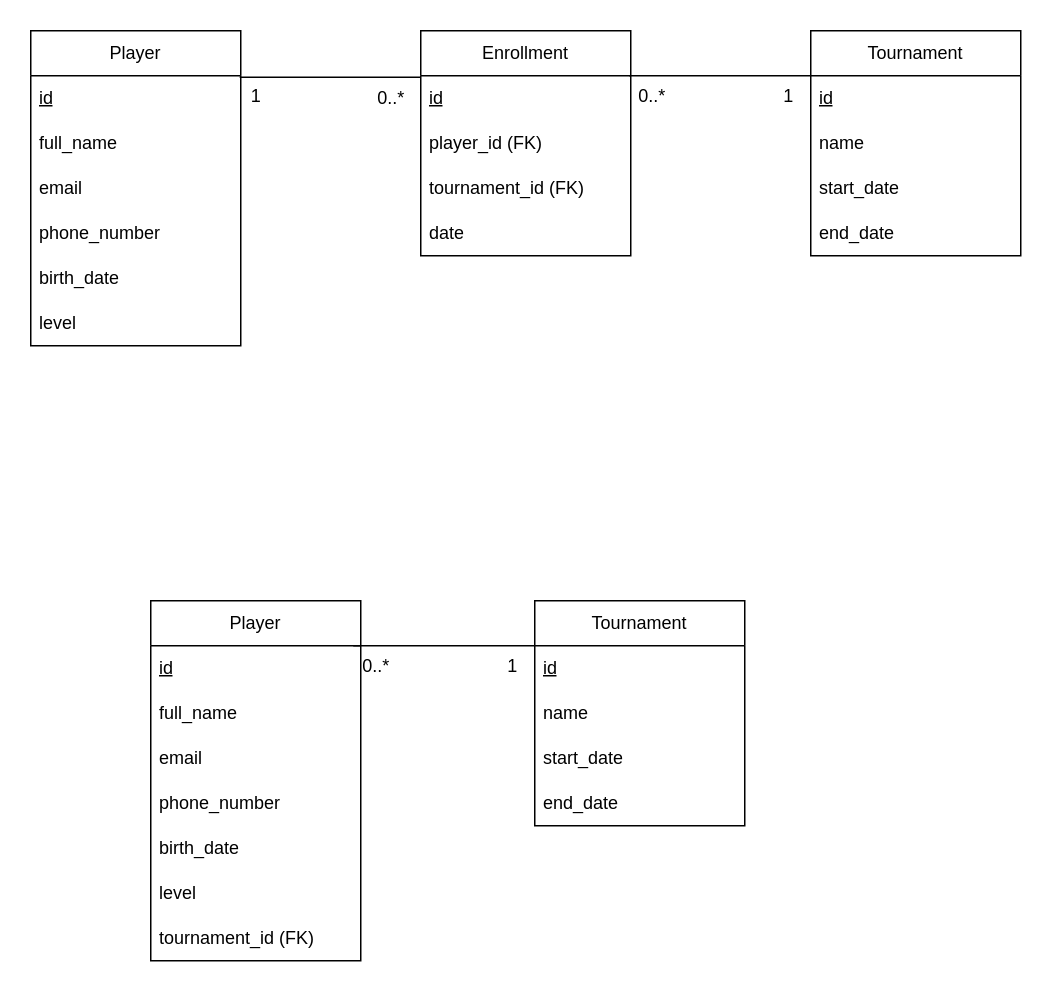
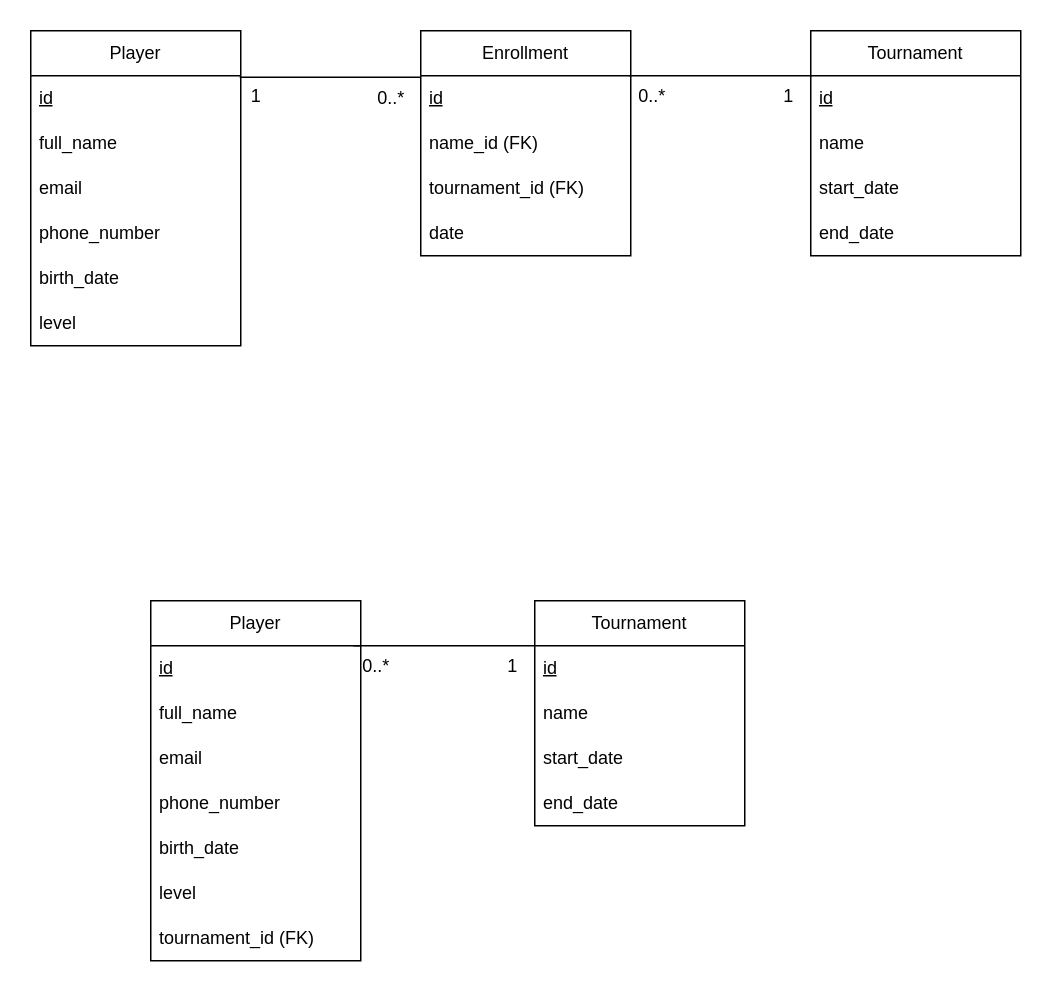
(493, 143) -> (486, 143)
